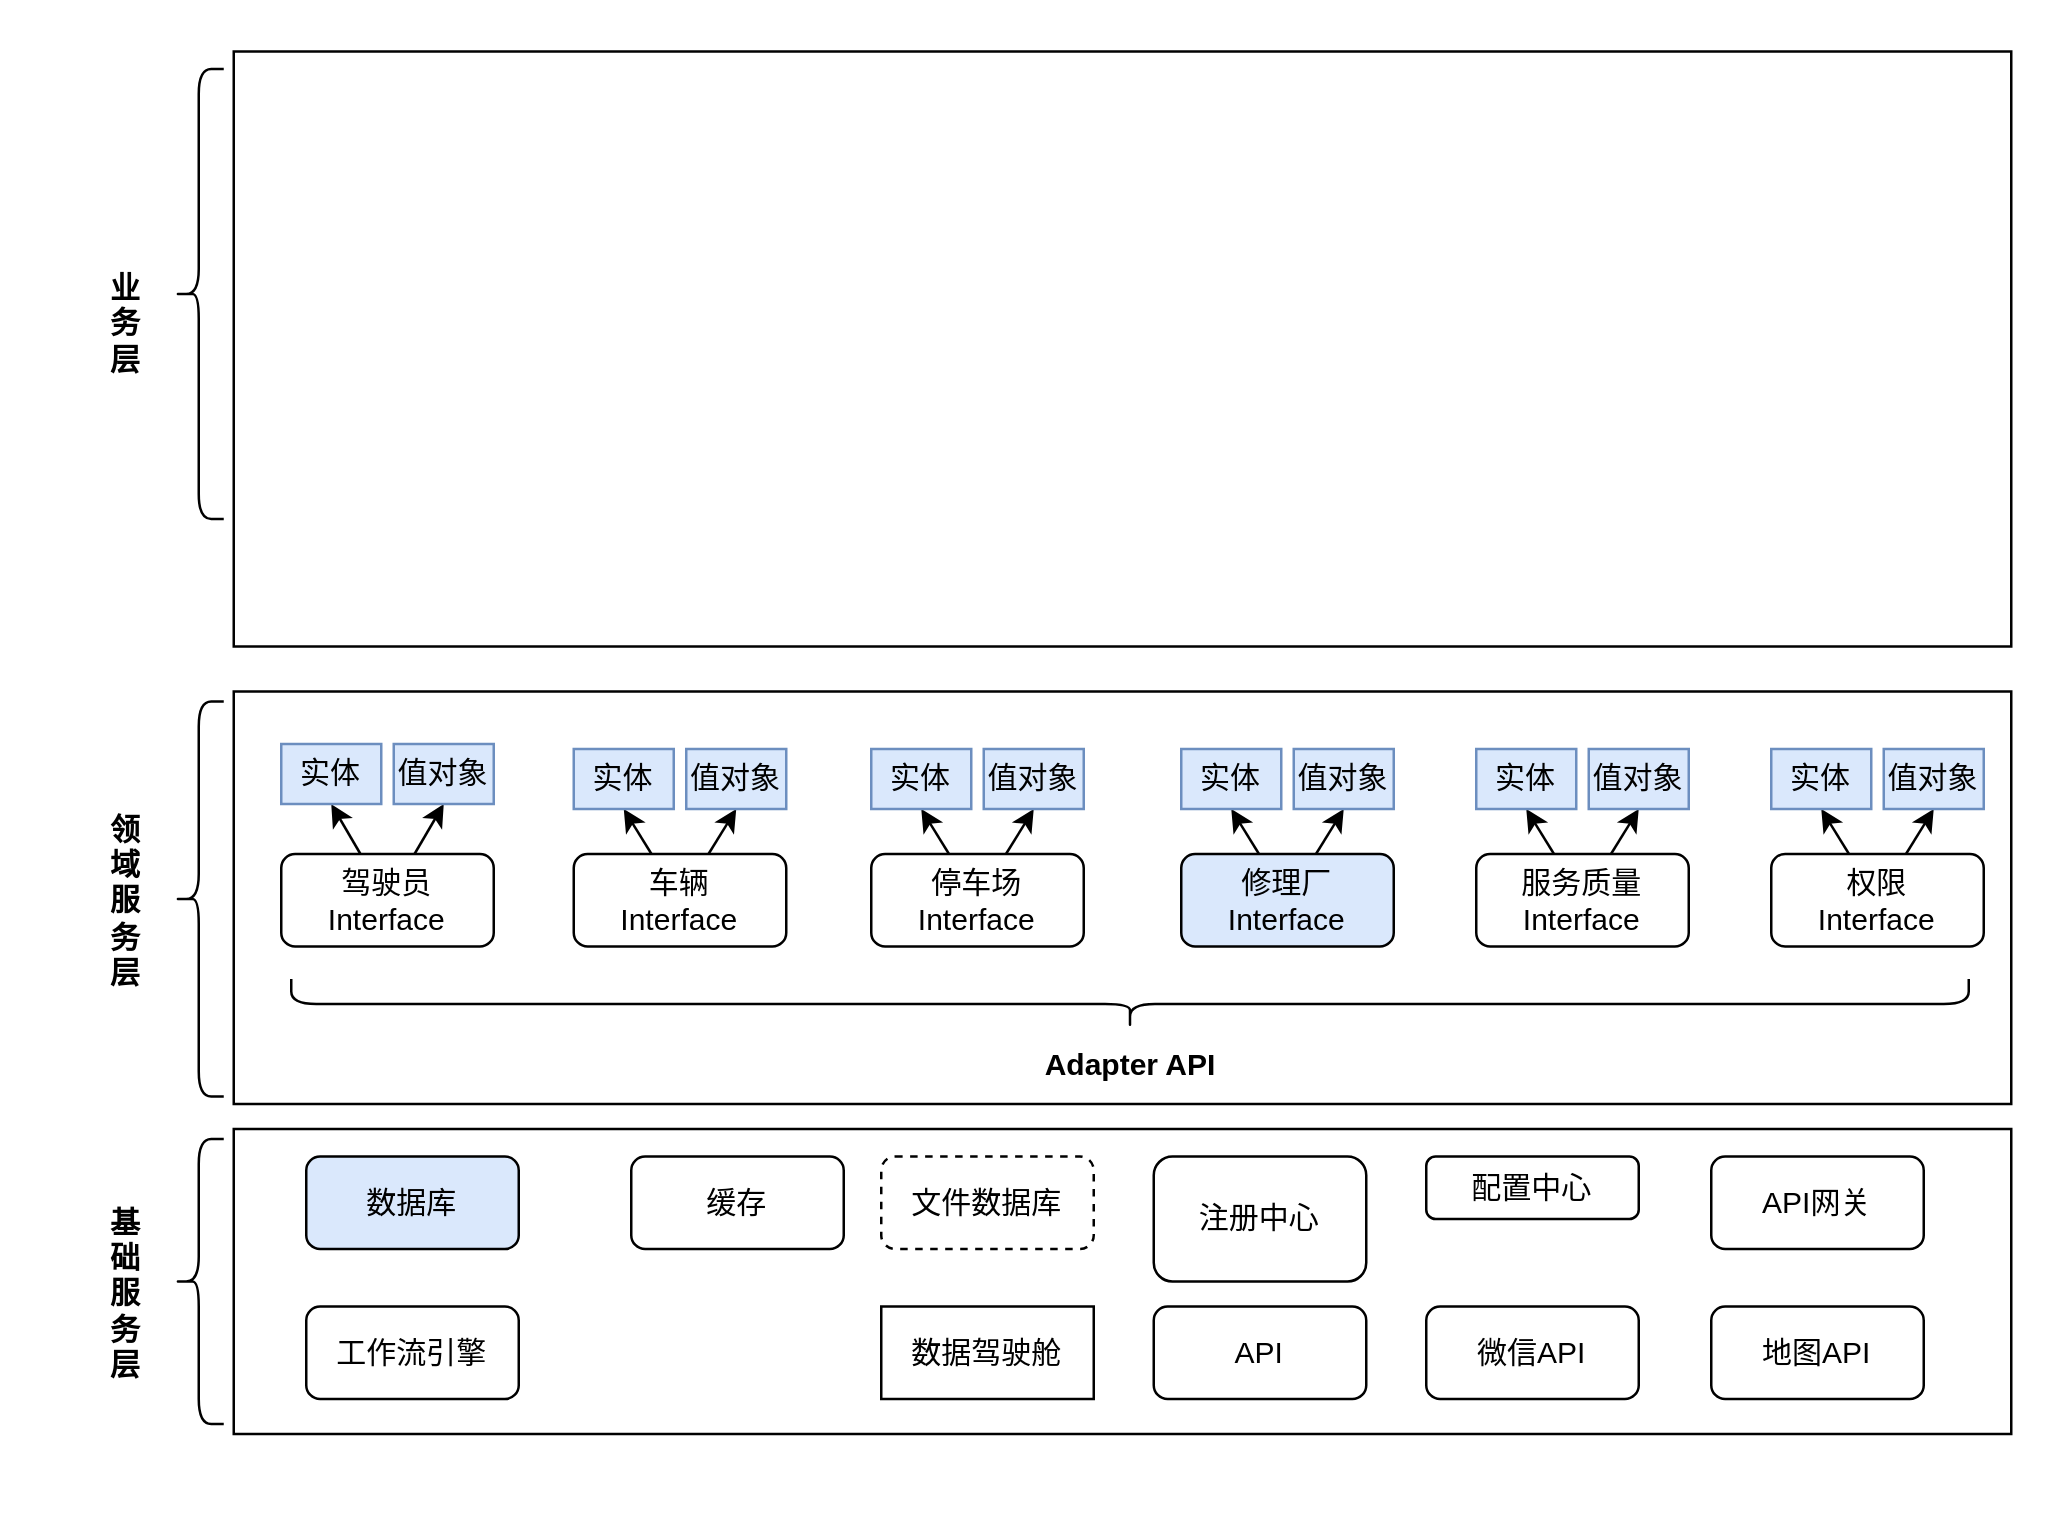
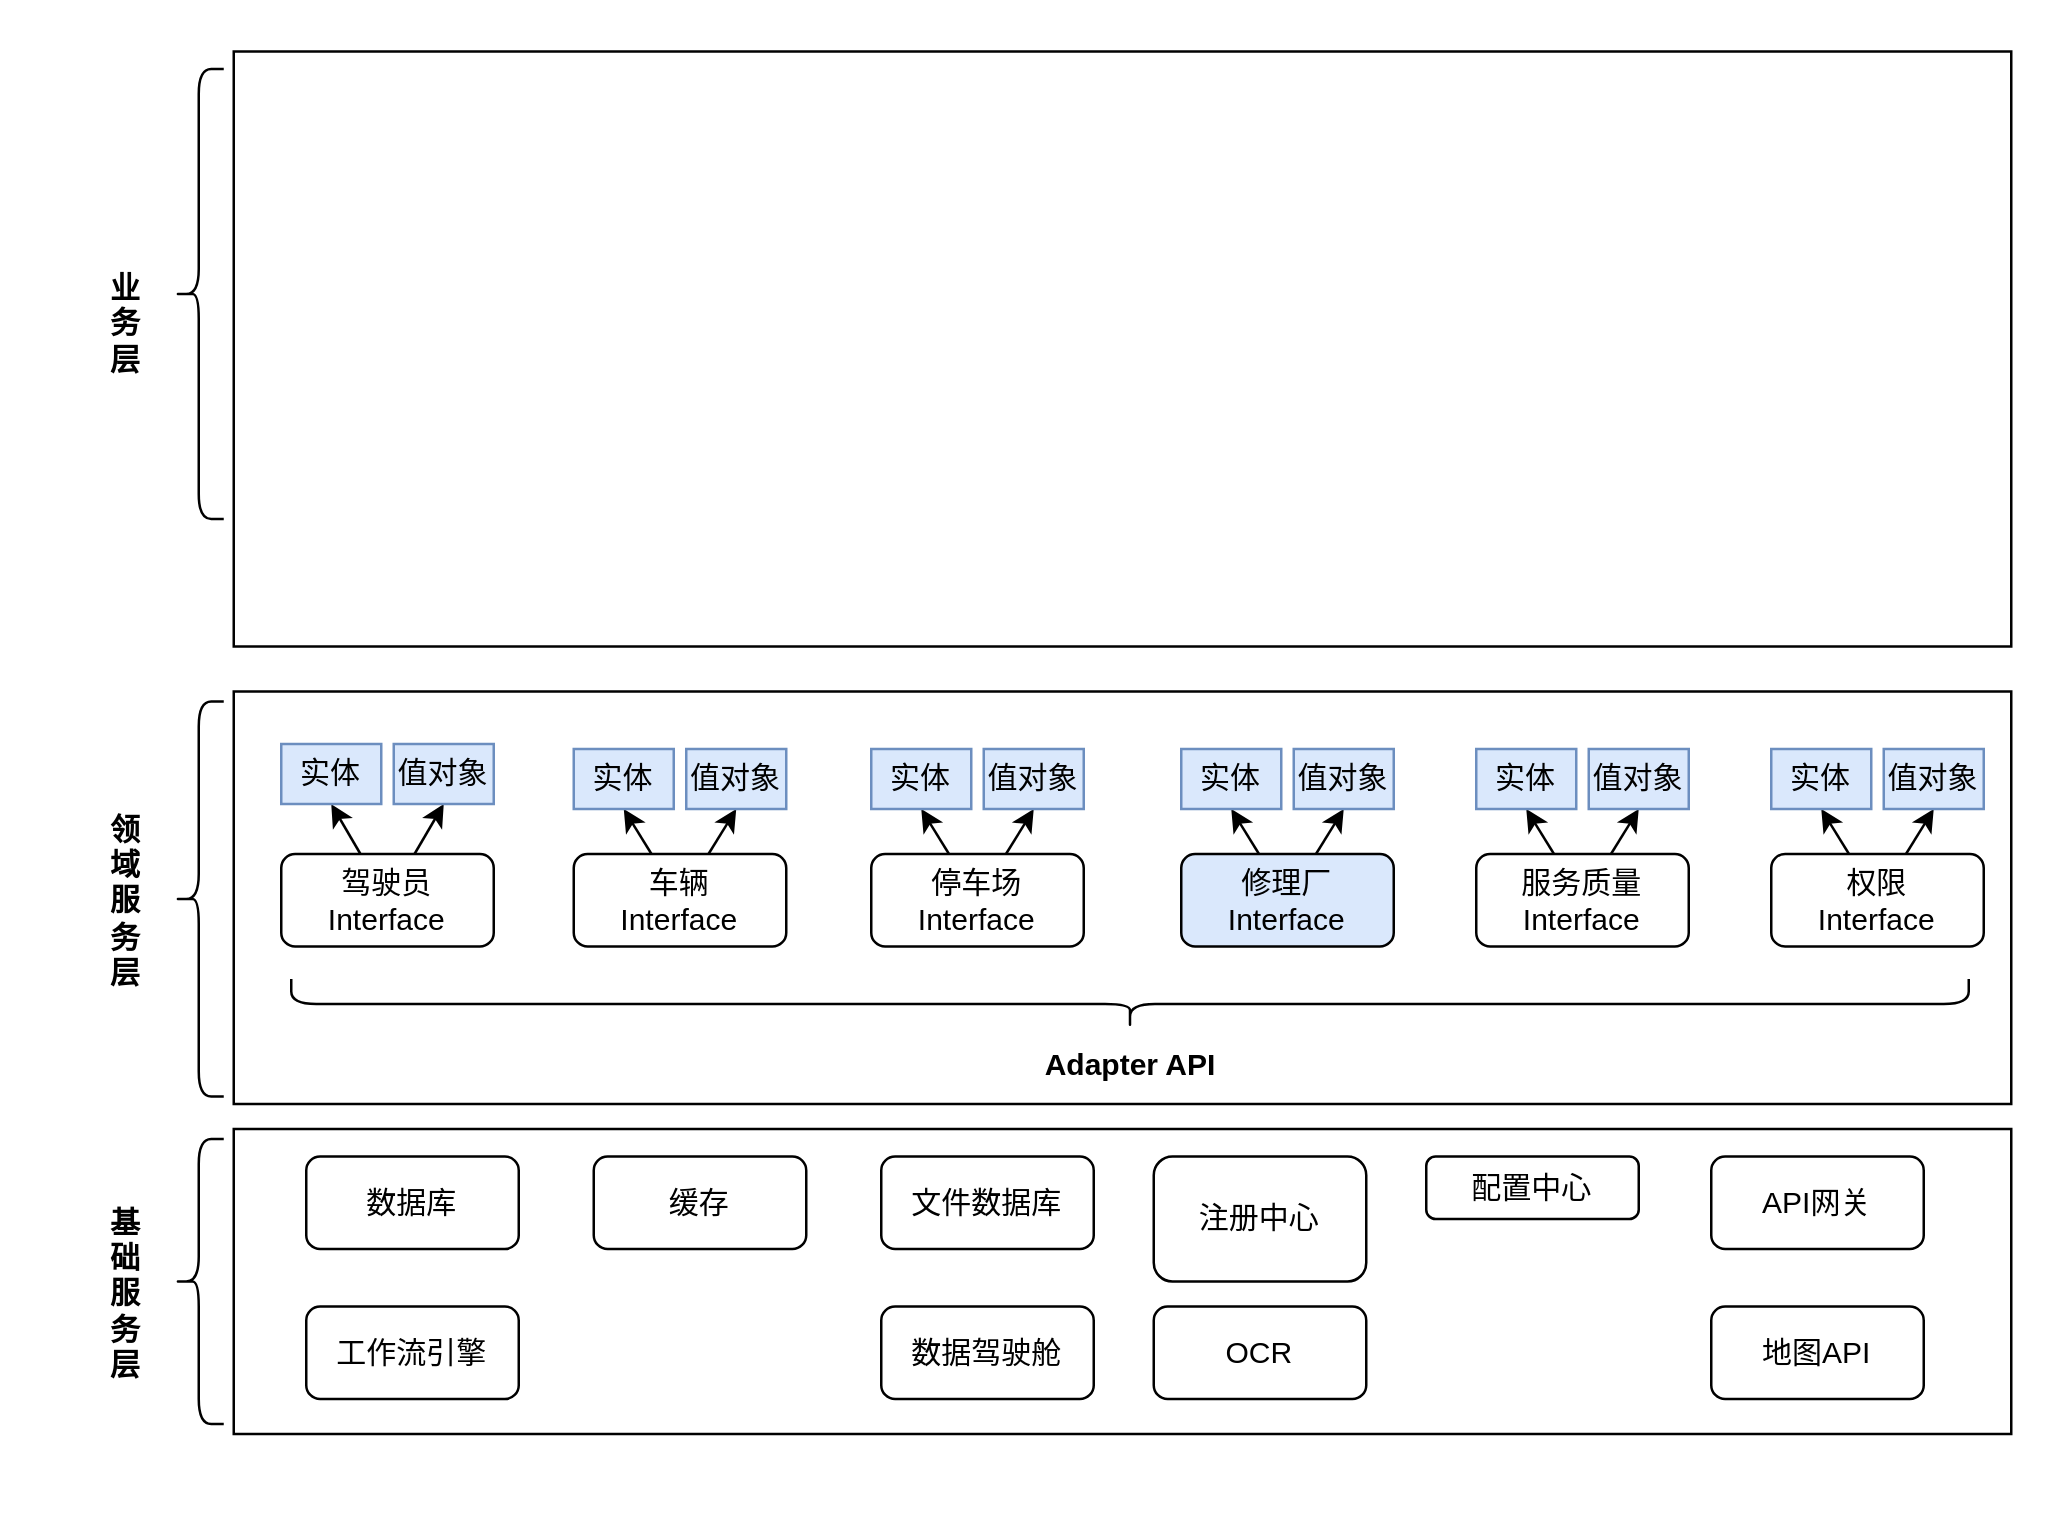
(413, 1203) -> (413, 1203)
(738, 1203) -> (700, 1203)
(988, 1203) -> (988, 1203)
(988, 1353) -> (988, 1353)
(1533, 1353) -> none
(1260, 1354) -> (1260, 1354)
